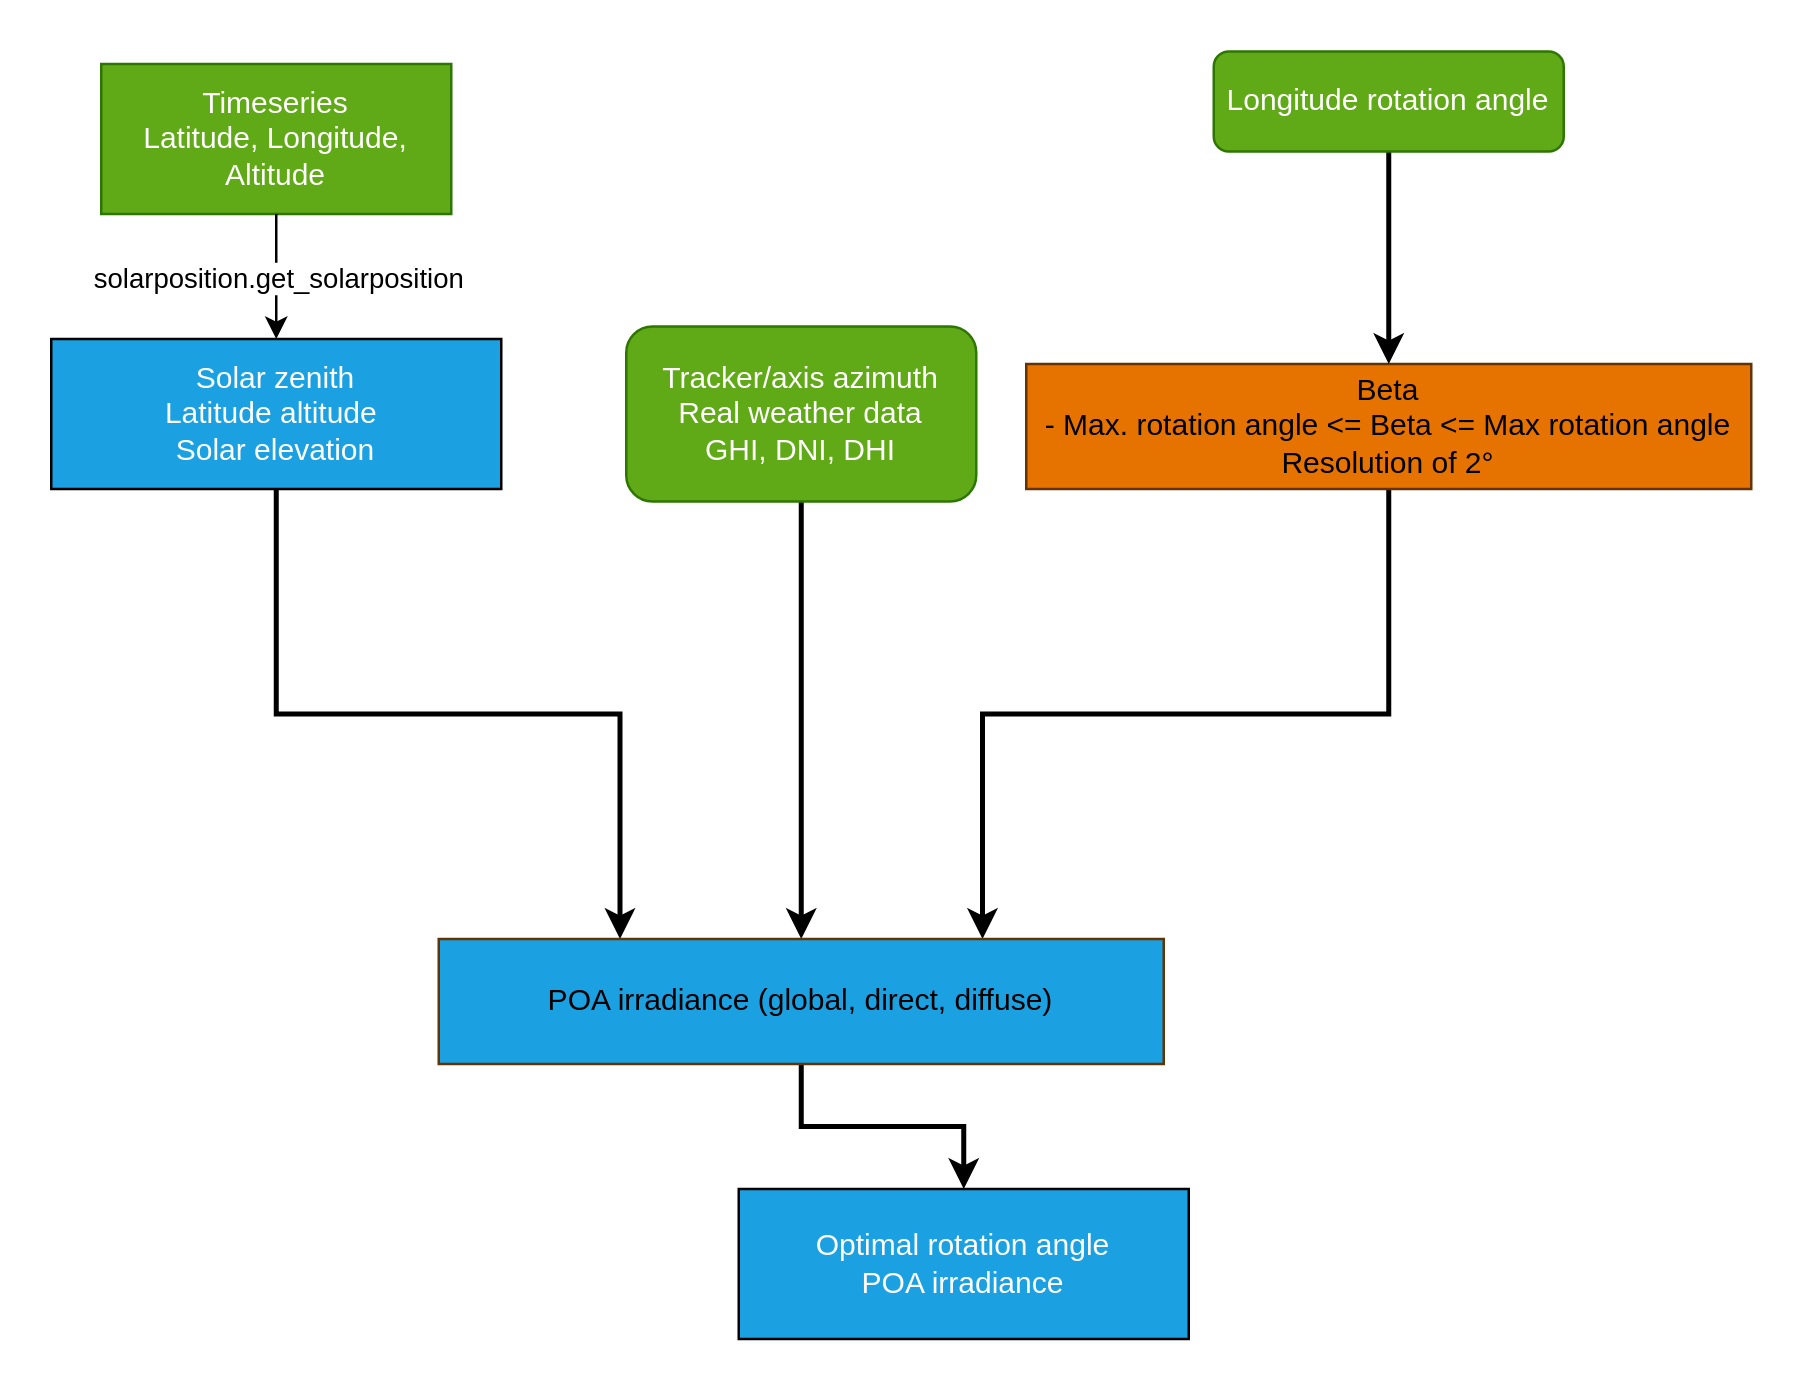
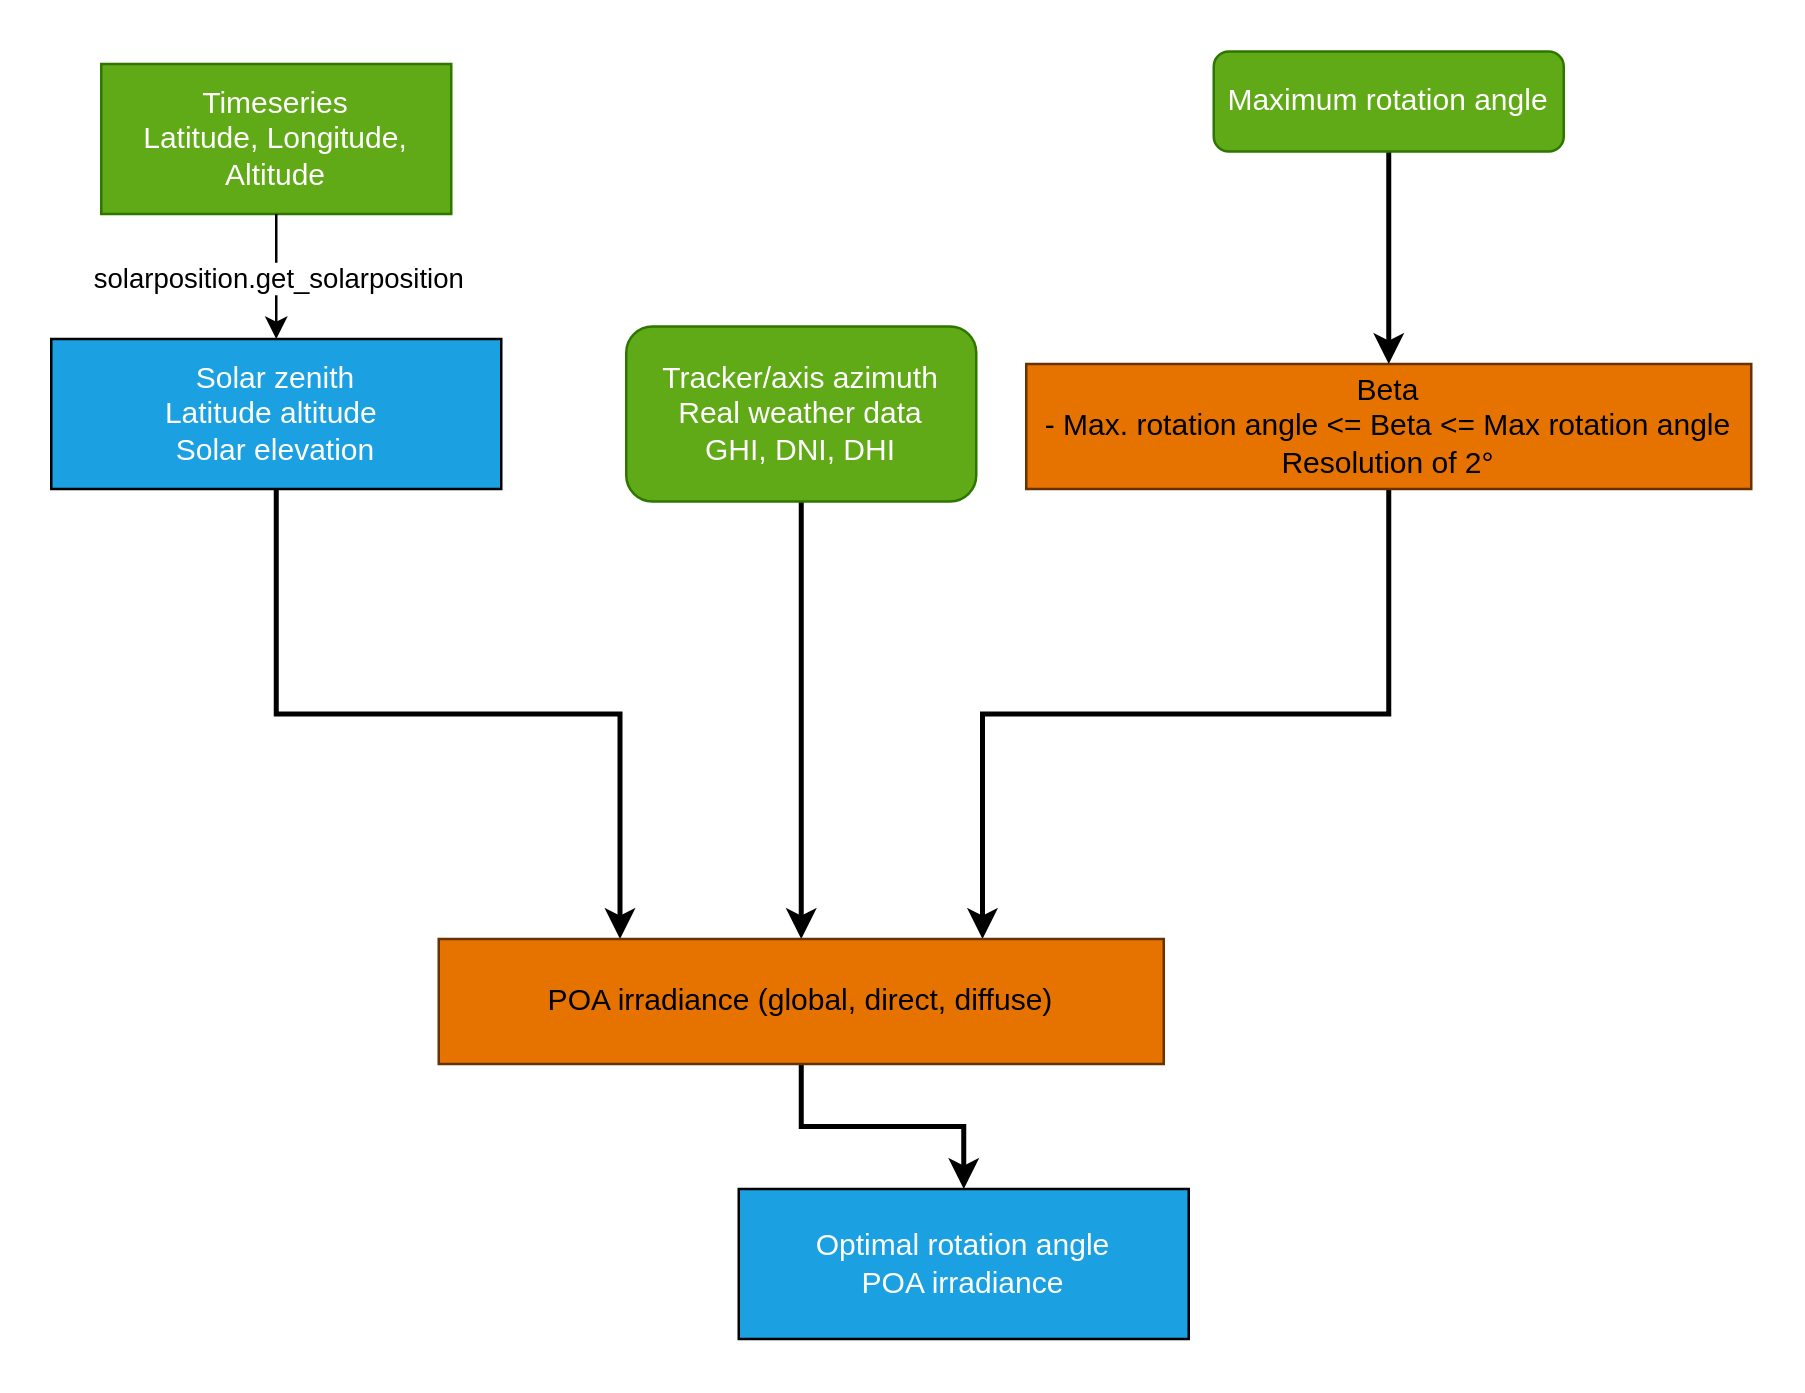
(1389, 101) -> (1389, 101)
(801, 1001) -> (801, 1001)
